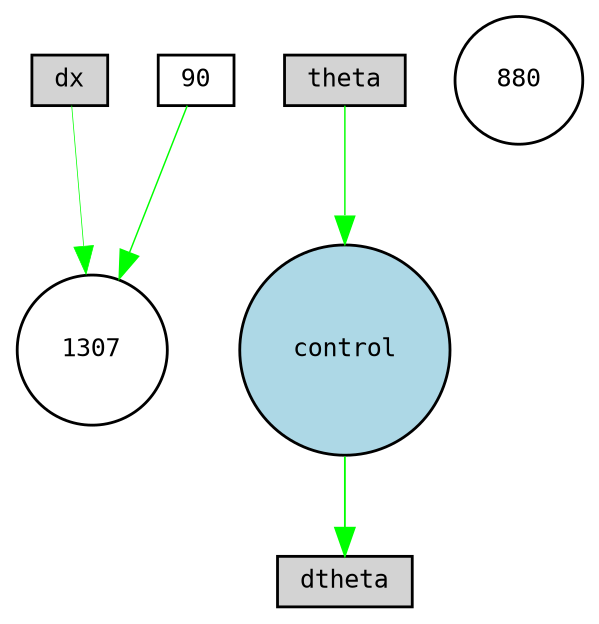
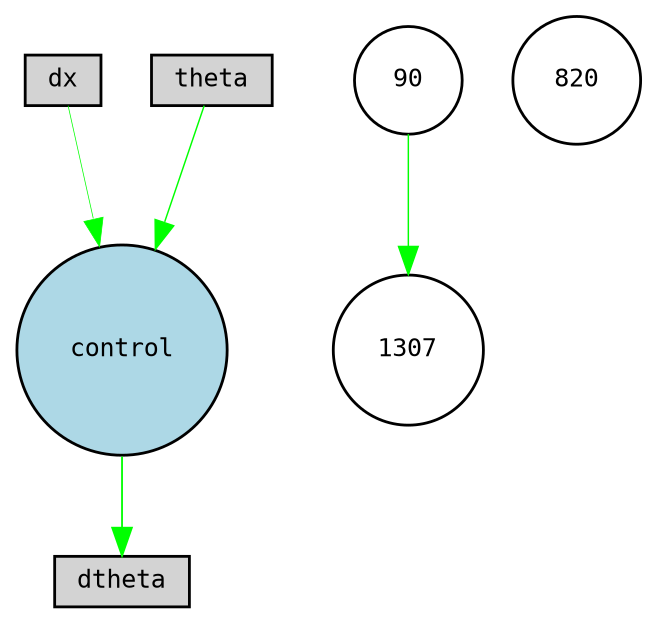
(196, 80) -> (408, 80)
(519, 80) -> (577, 80)
(78, 176) -> (81, 162)
